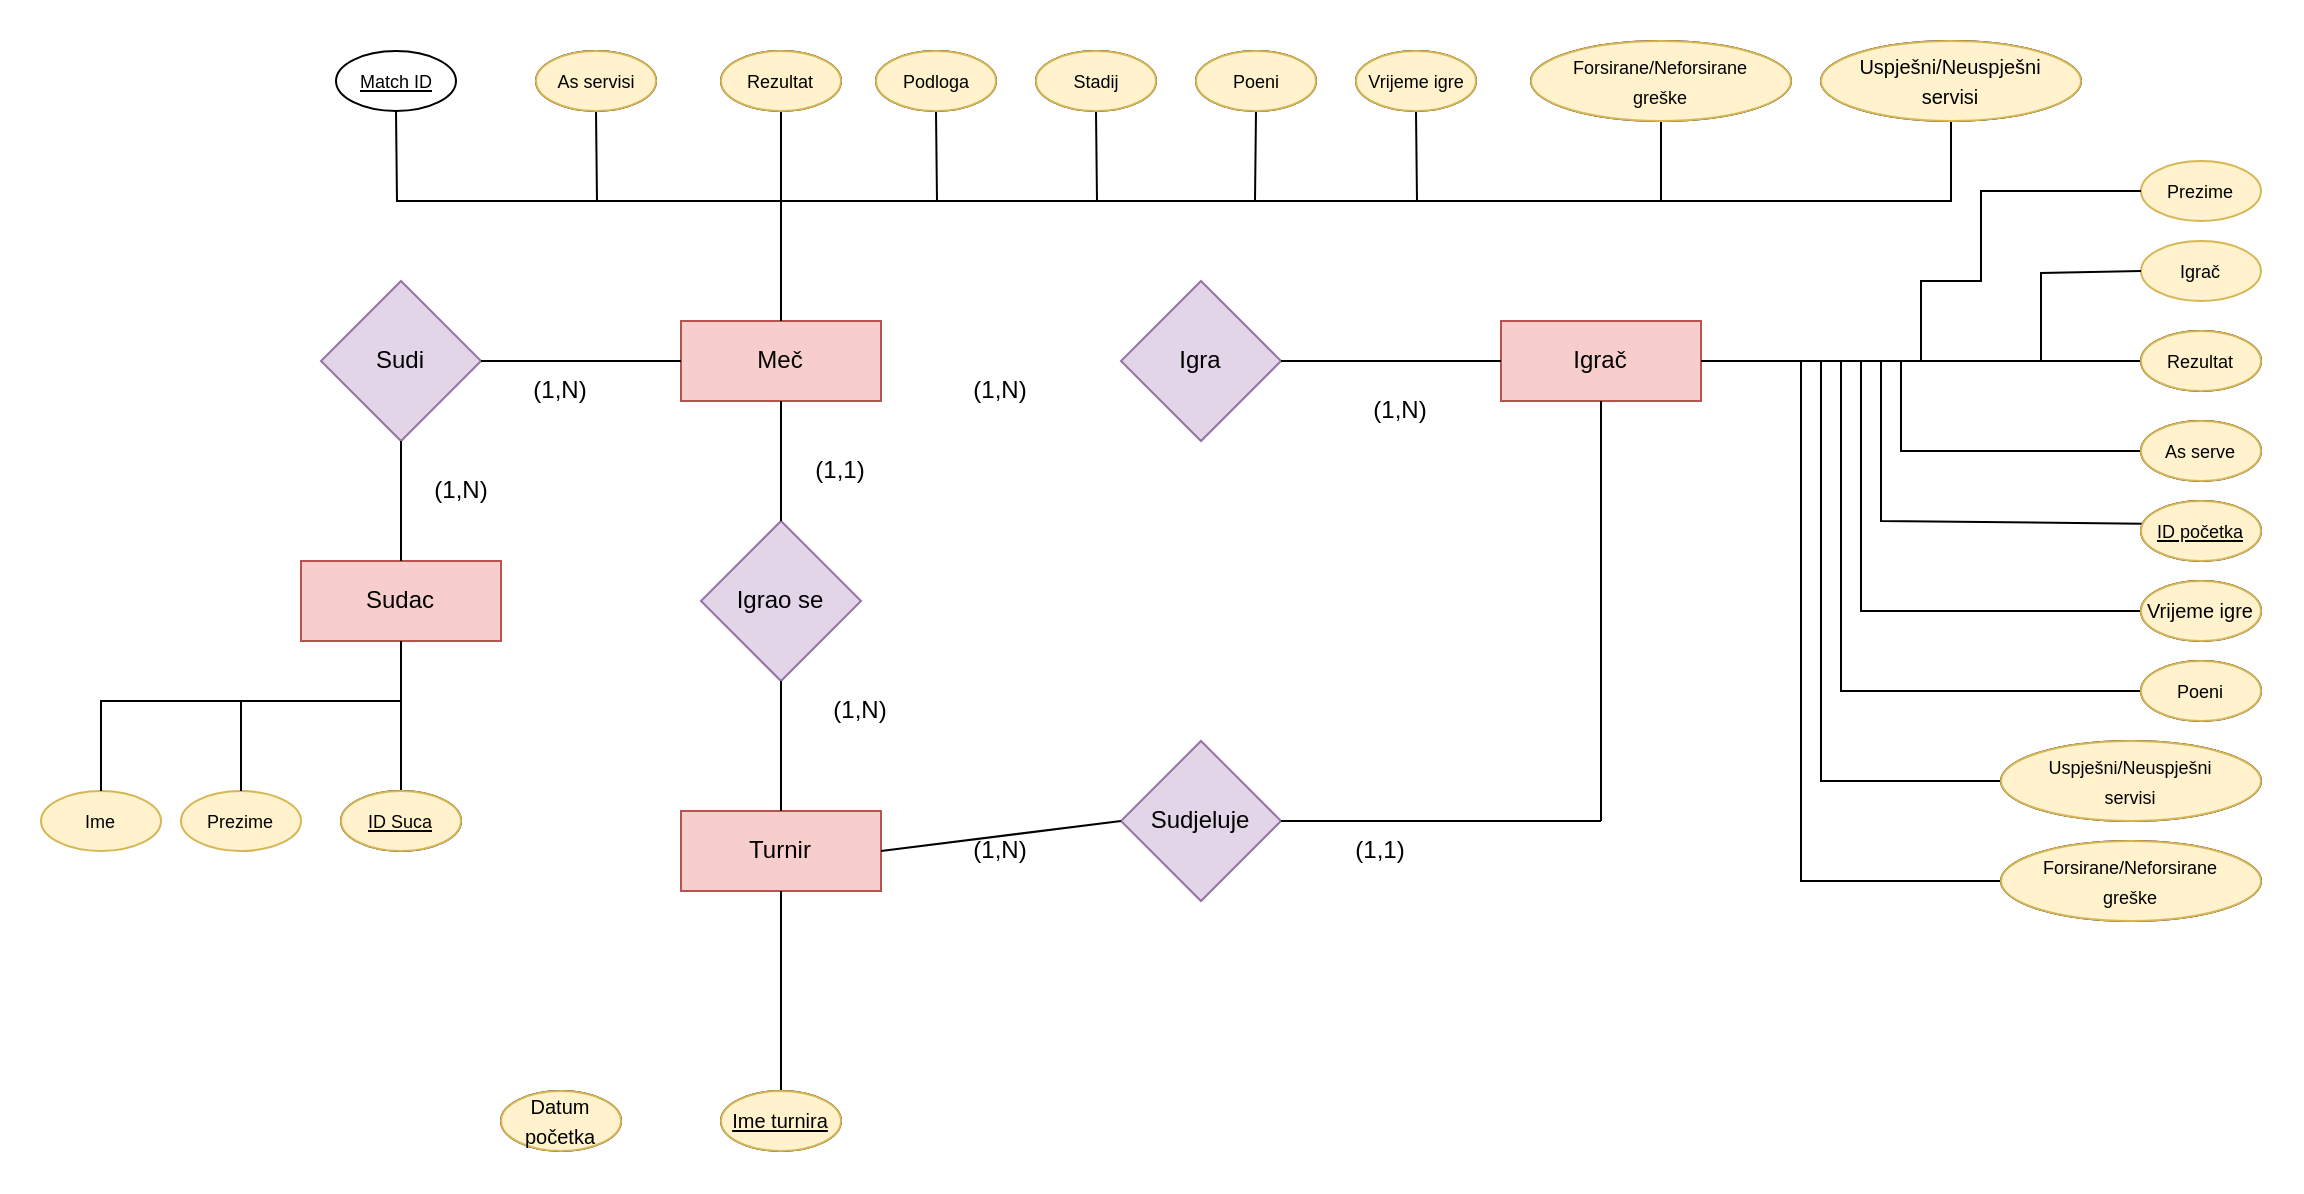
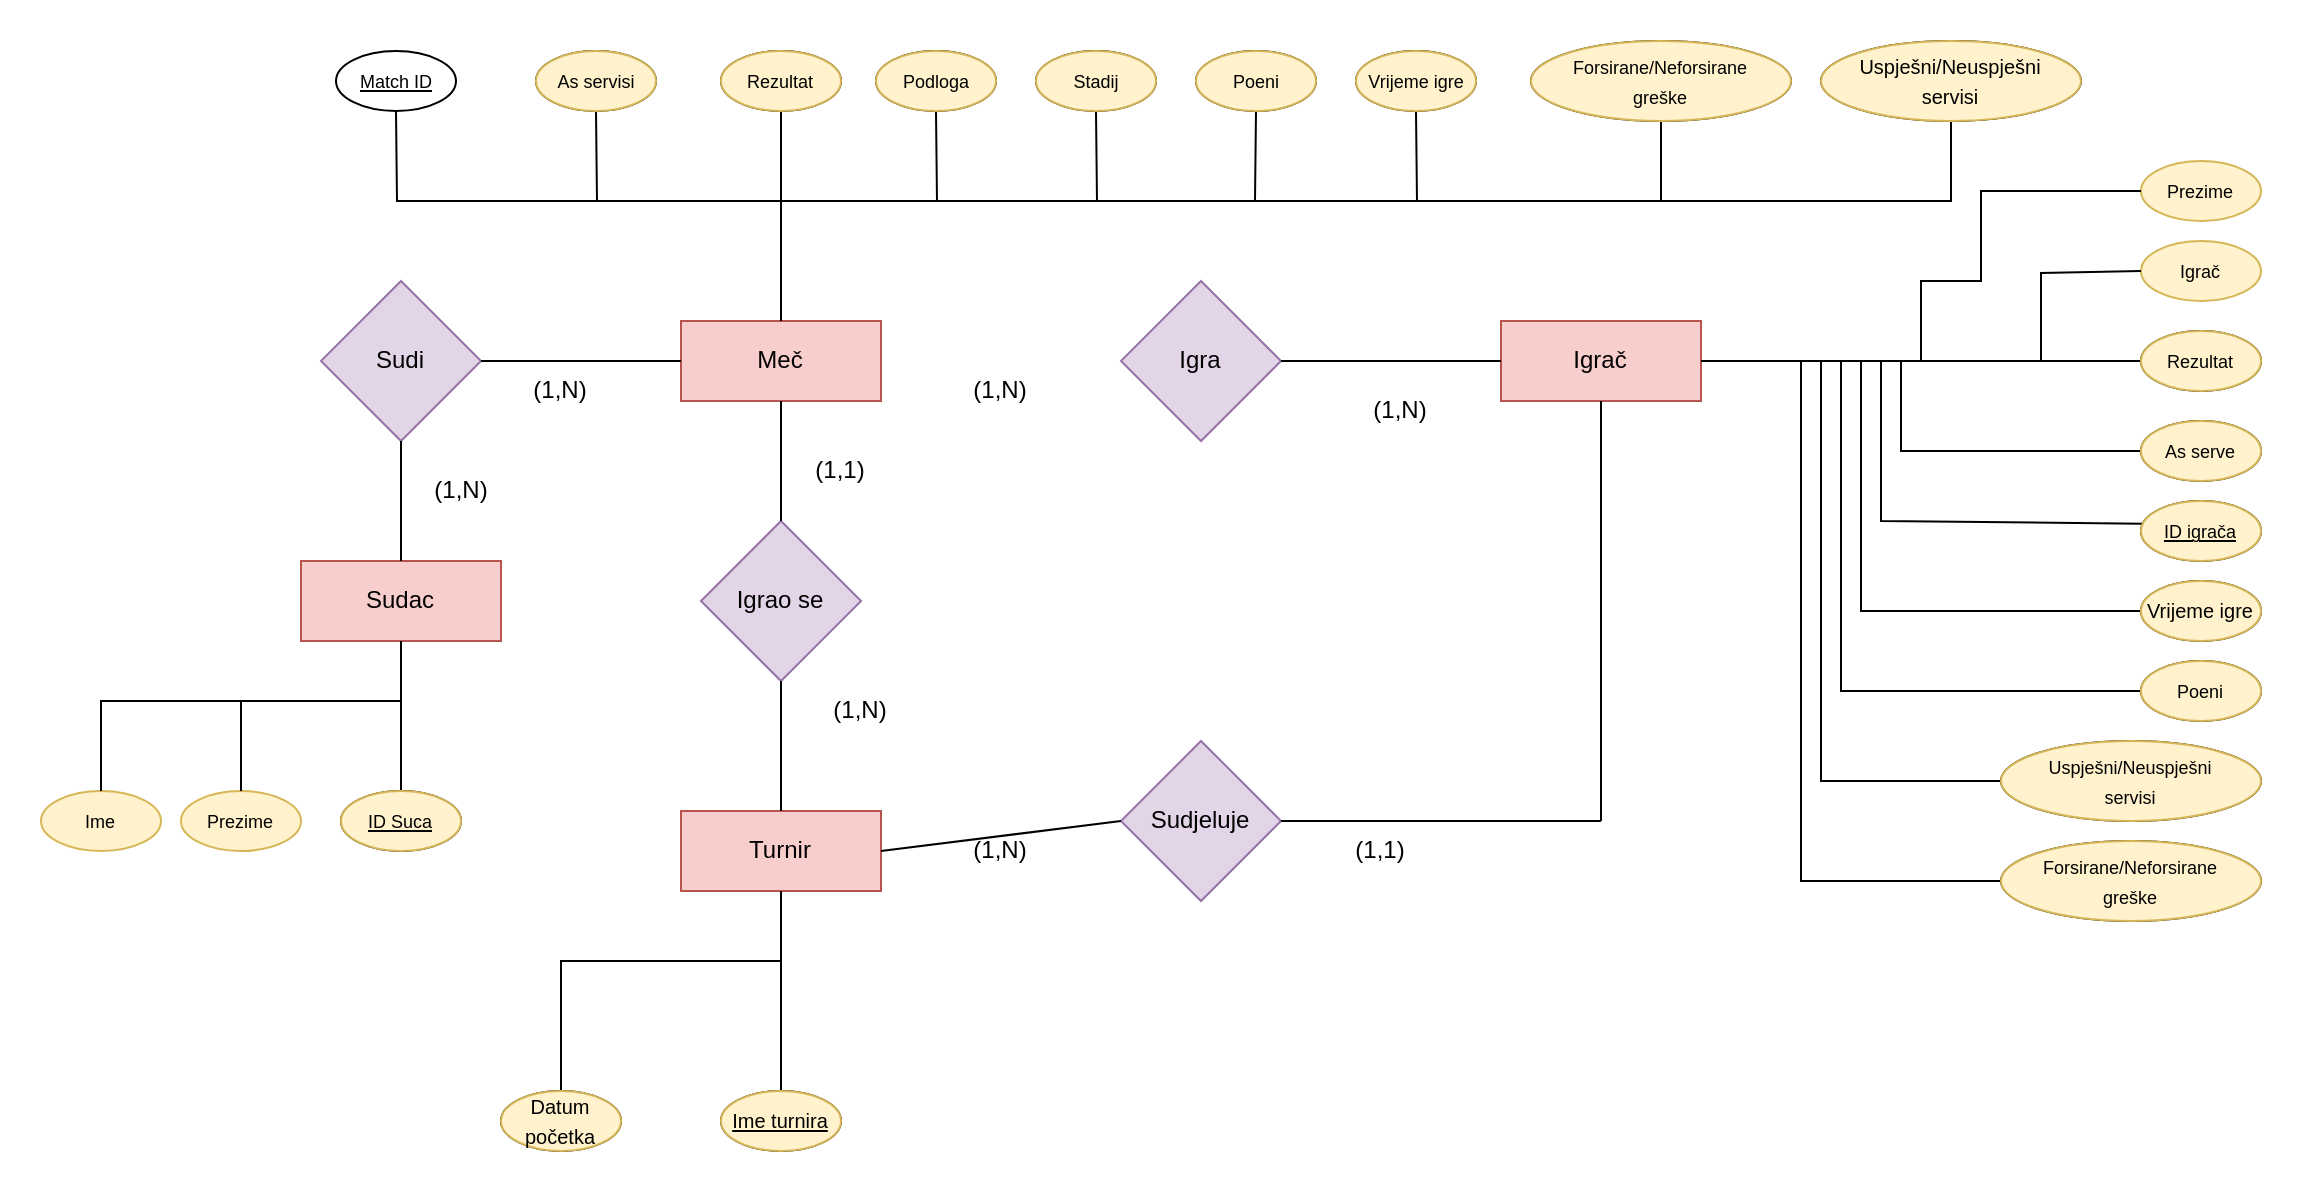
(2201, 531) -> (2201, 531)
none -> (604, 961)
